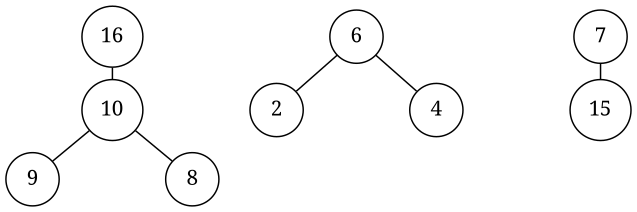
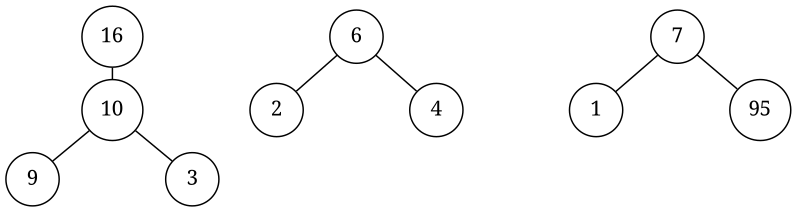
none -> (596, 110)
(601, 110) -> (760, 110)
(192, 179) -> (192, 179)
